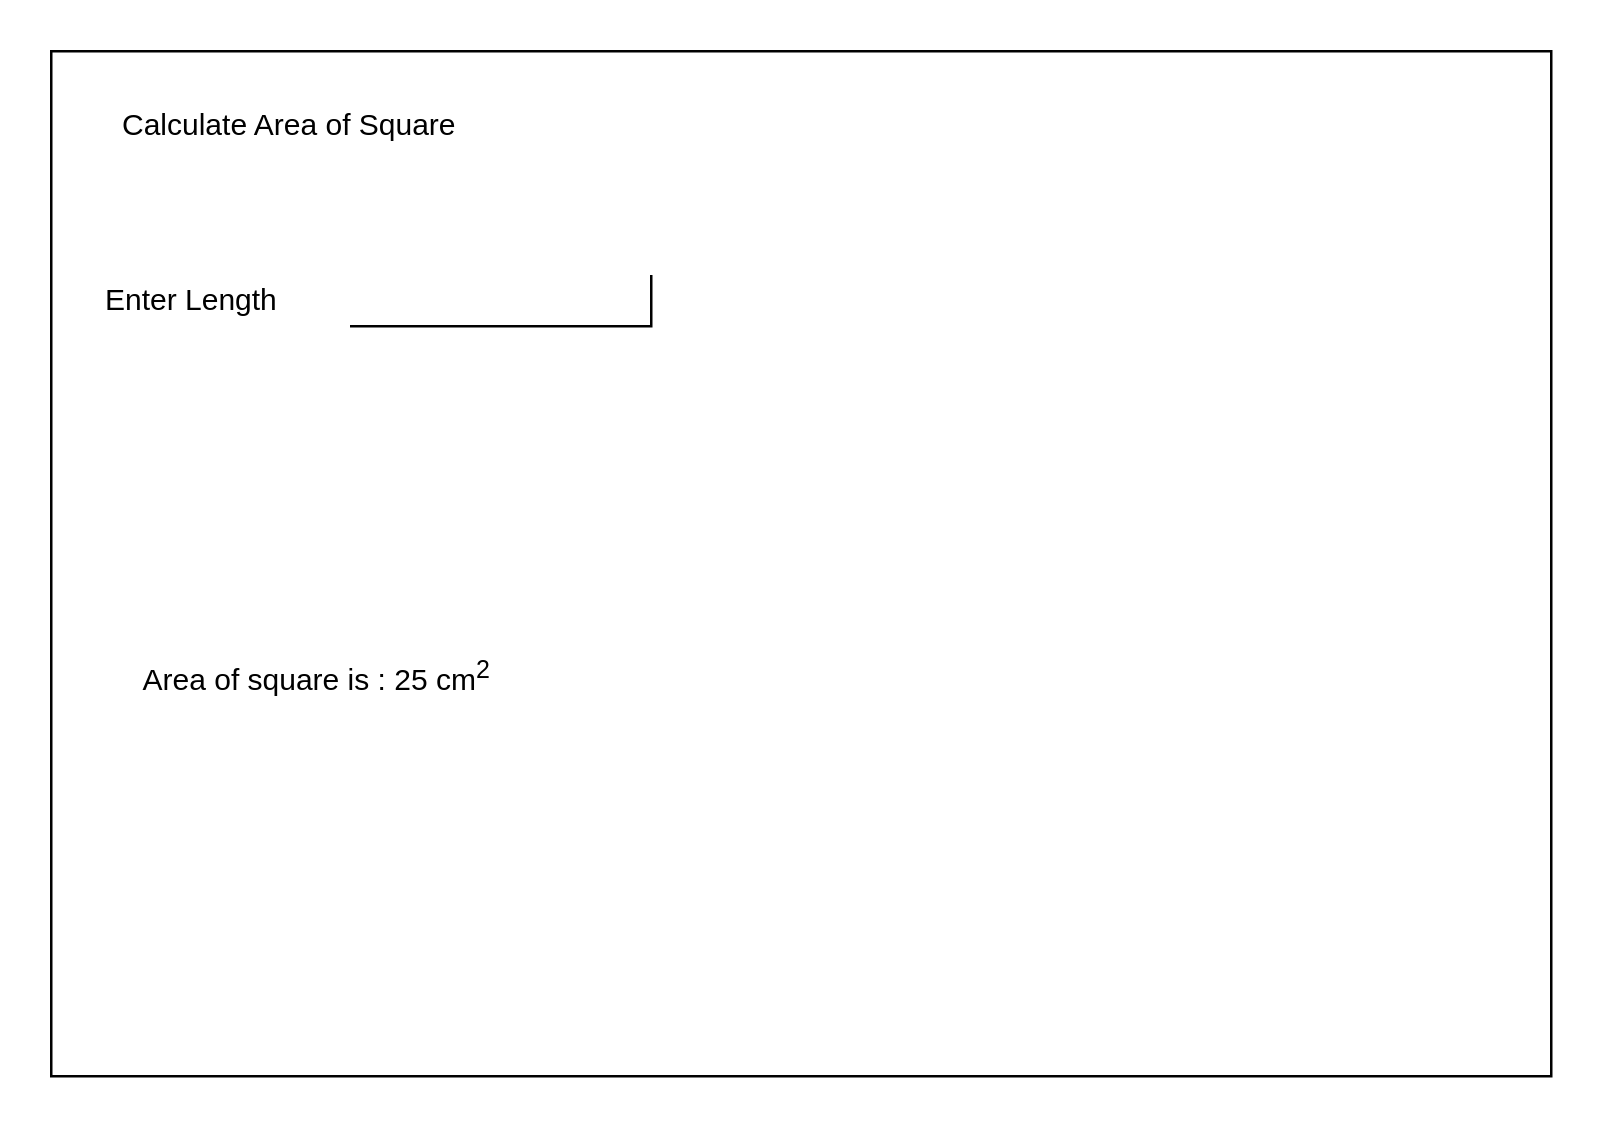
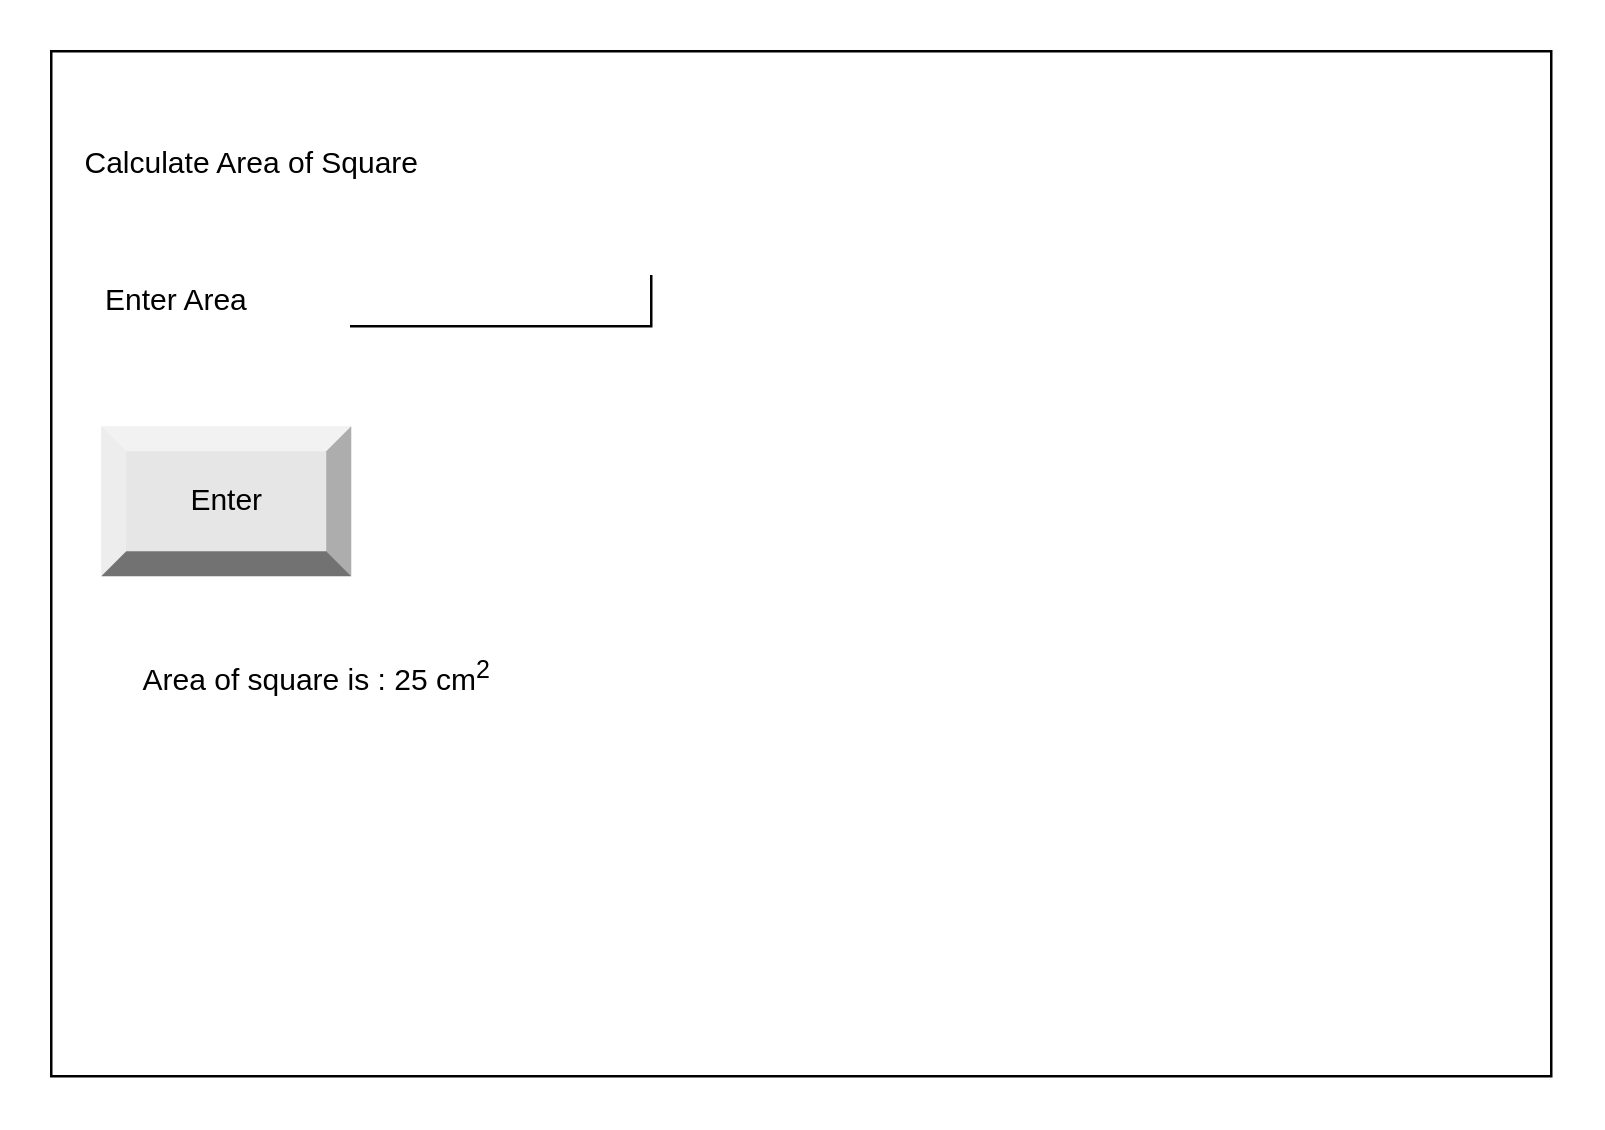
(289, 126) -> (251, 164)
(203, 301) -> (186, 301)
none -> (226, 501)
